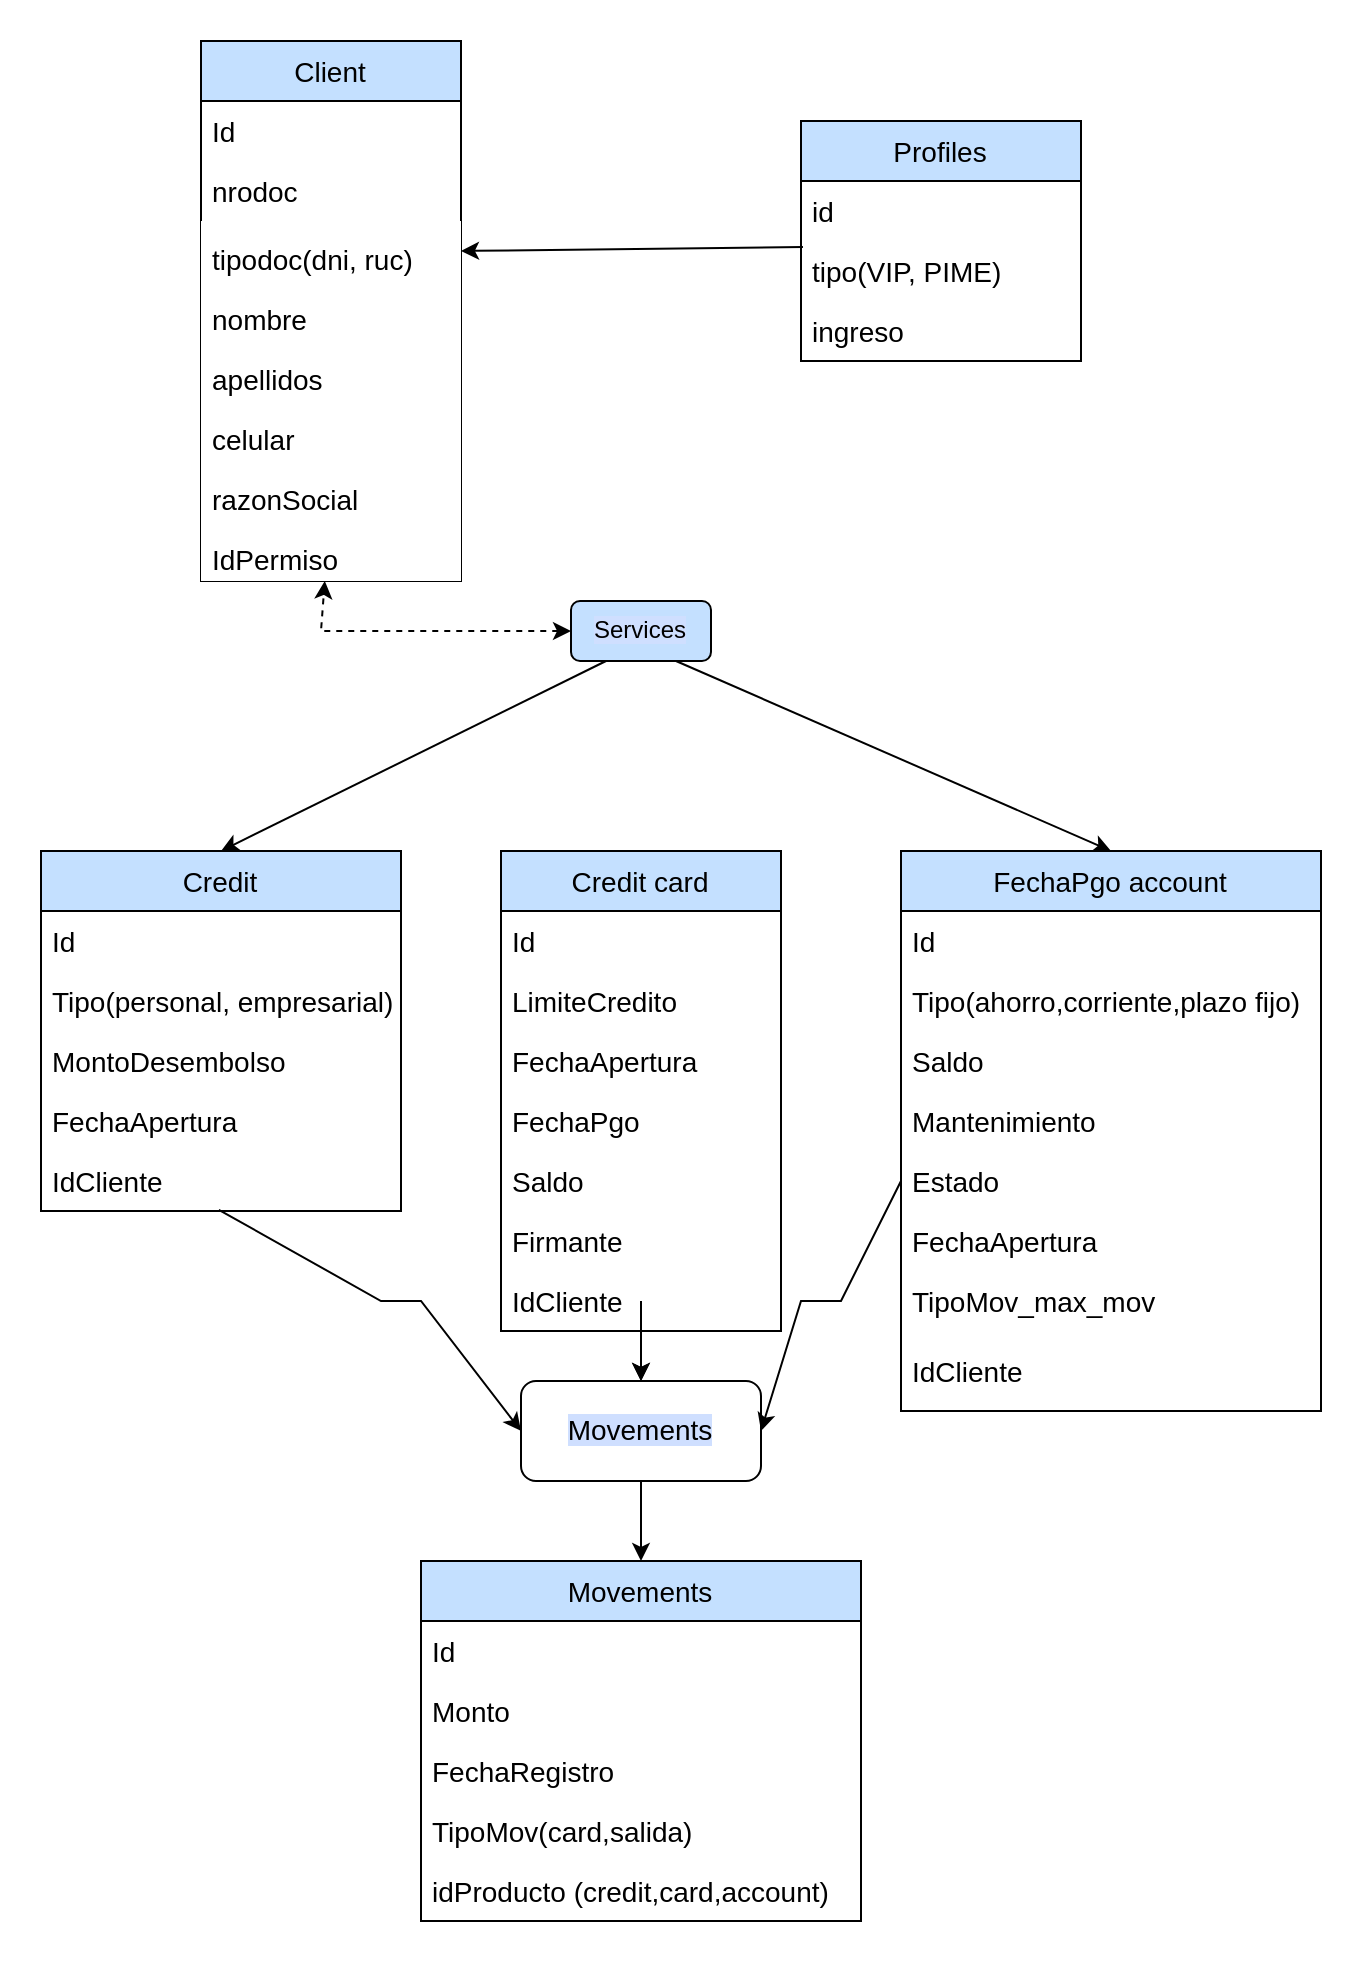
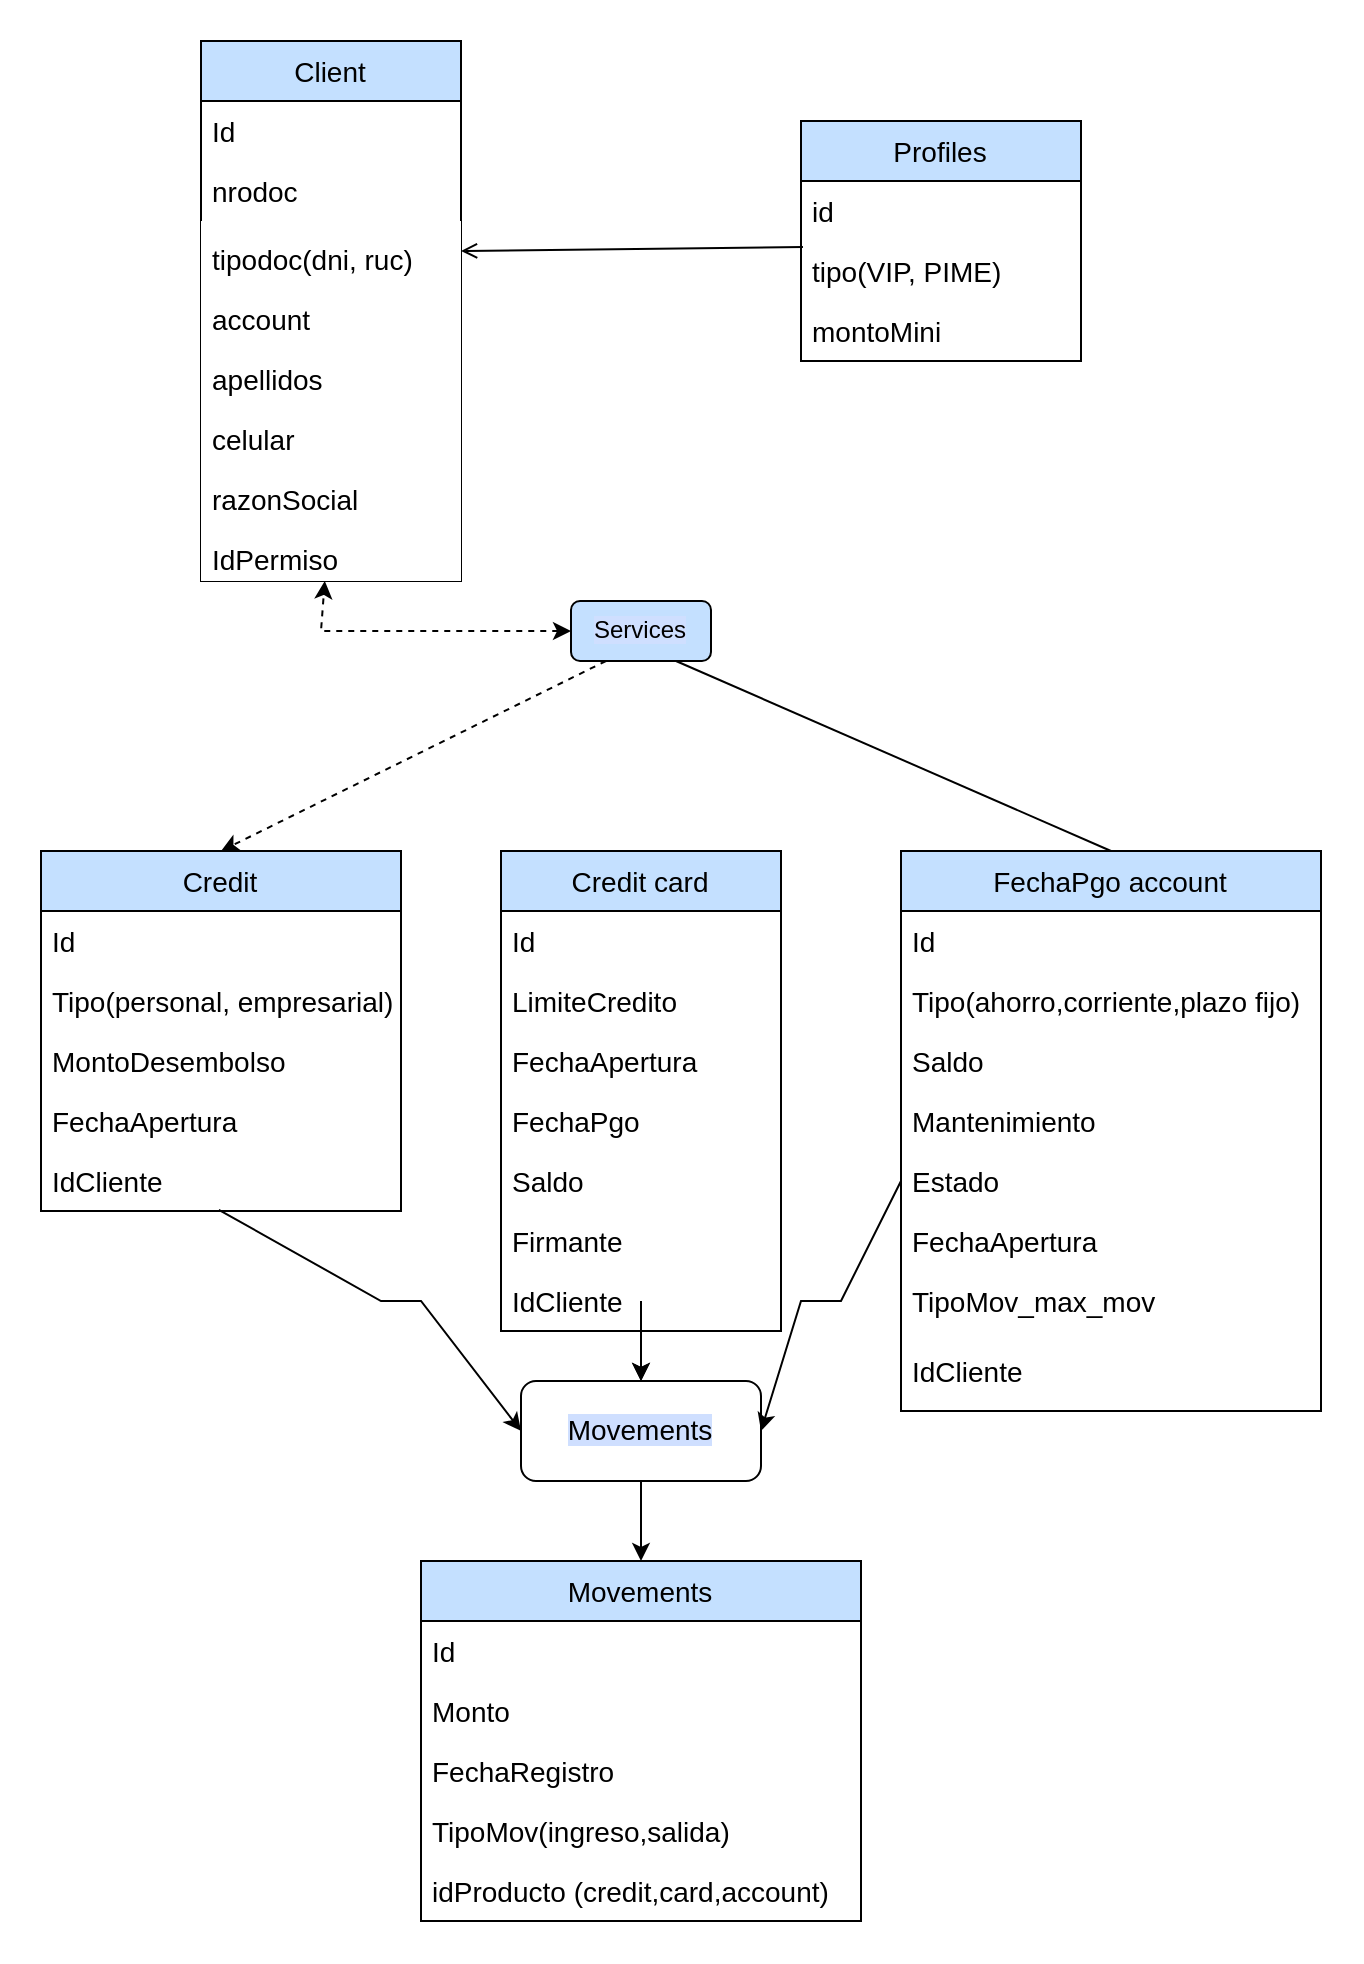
(476, 251) -> (472, 251)
(259, 321) -> (267, 321)
(863, 333) -> (875, 333)
(417, 754) -> (417, 754)
(1097, 845) -> (1102, 847)
(574, 1833) -> (594, 1833)
